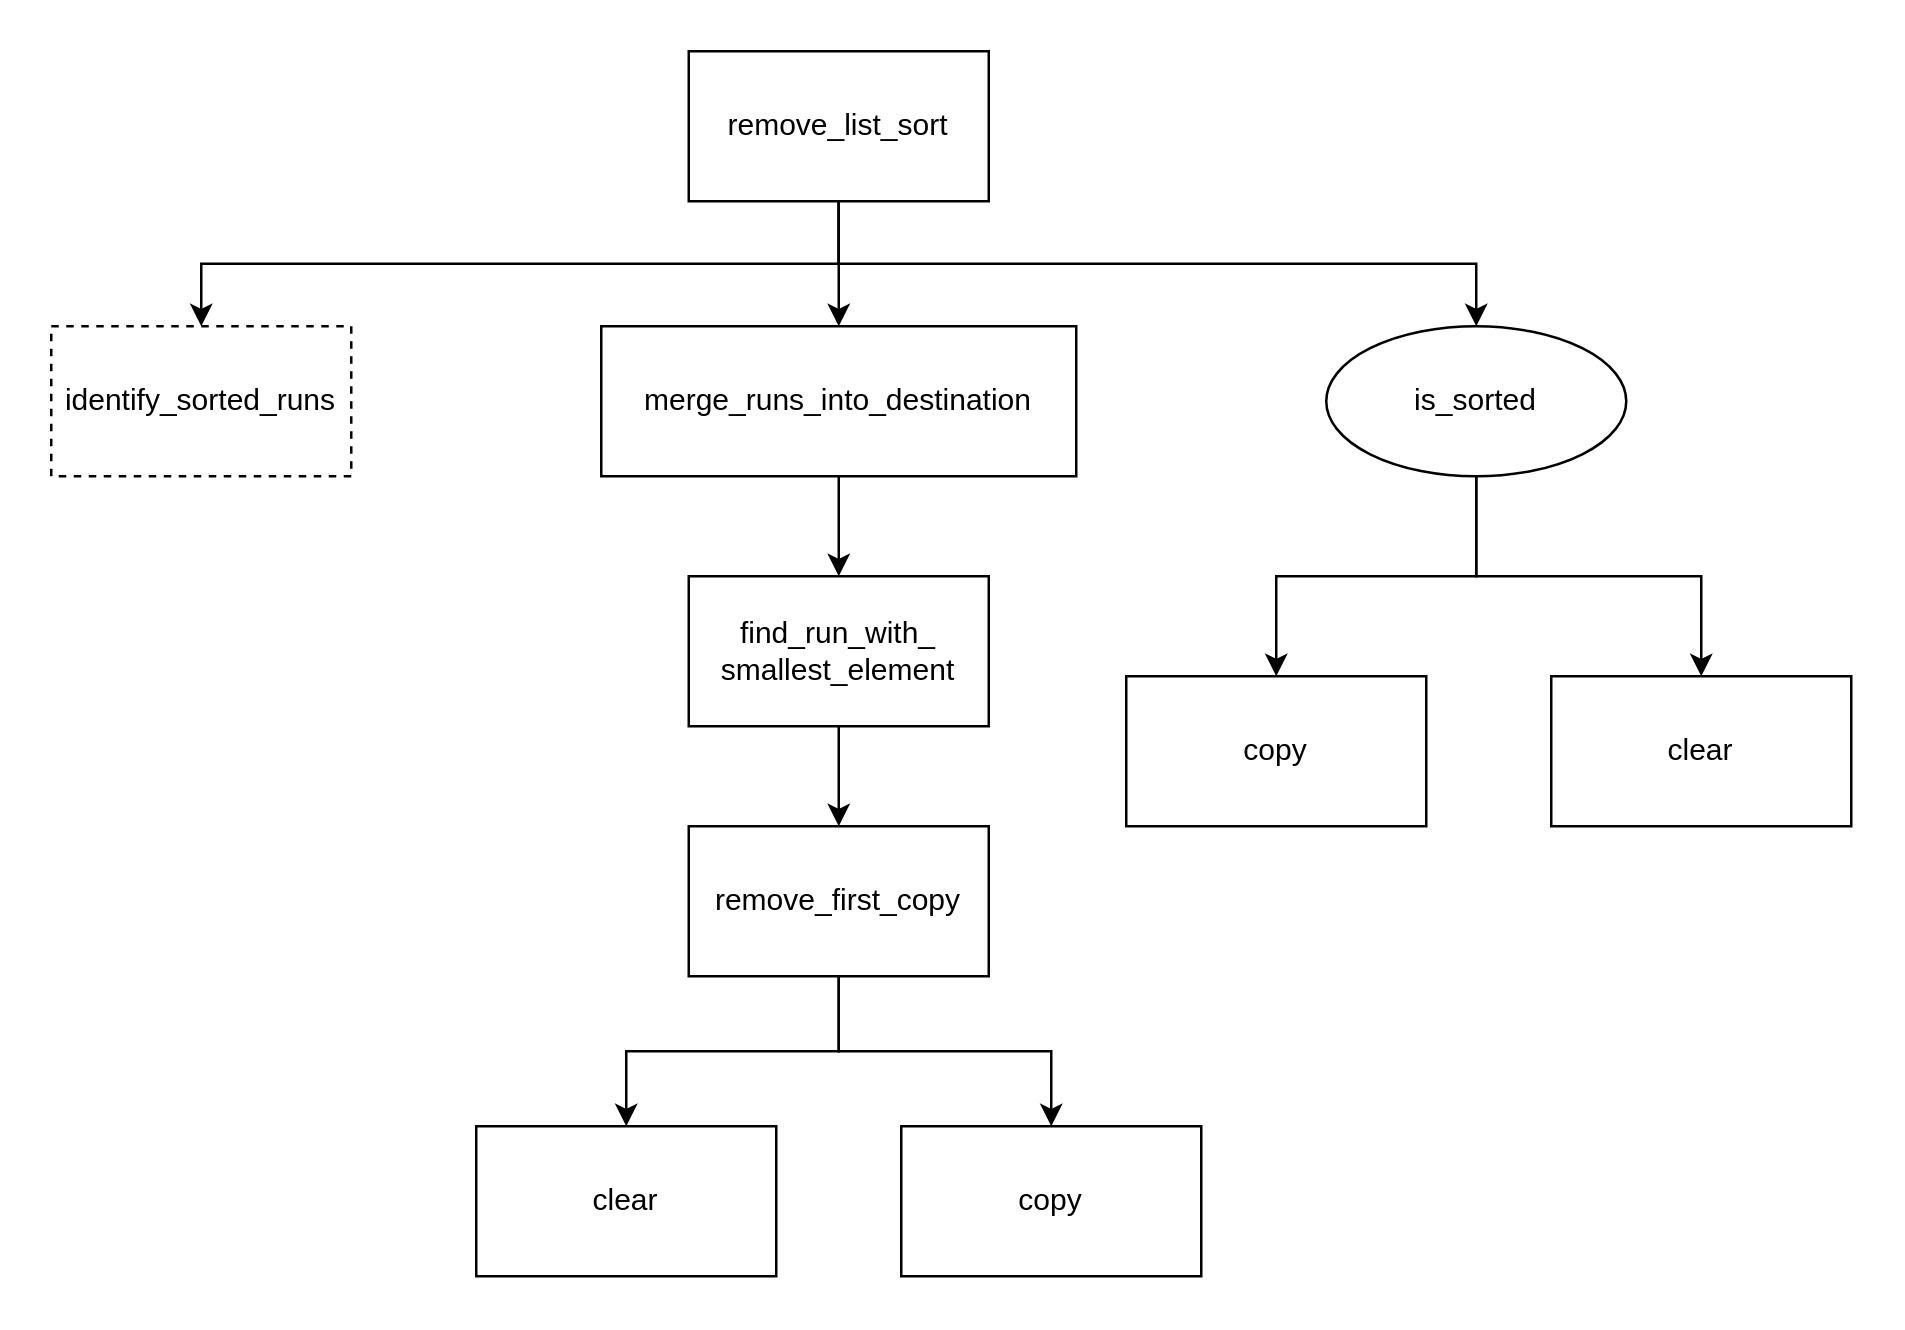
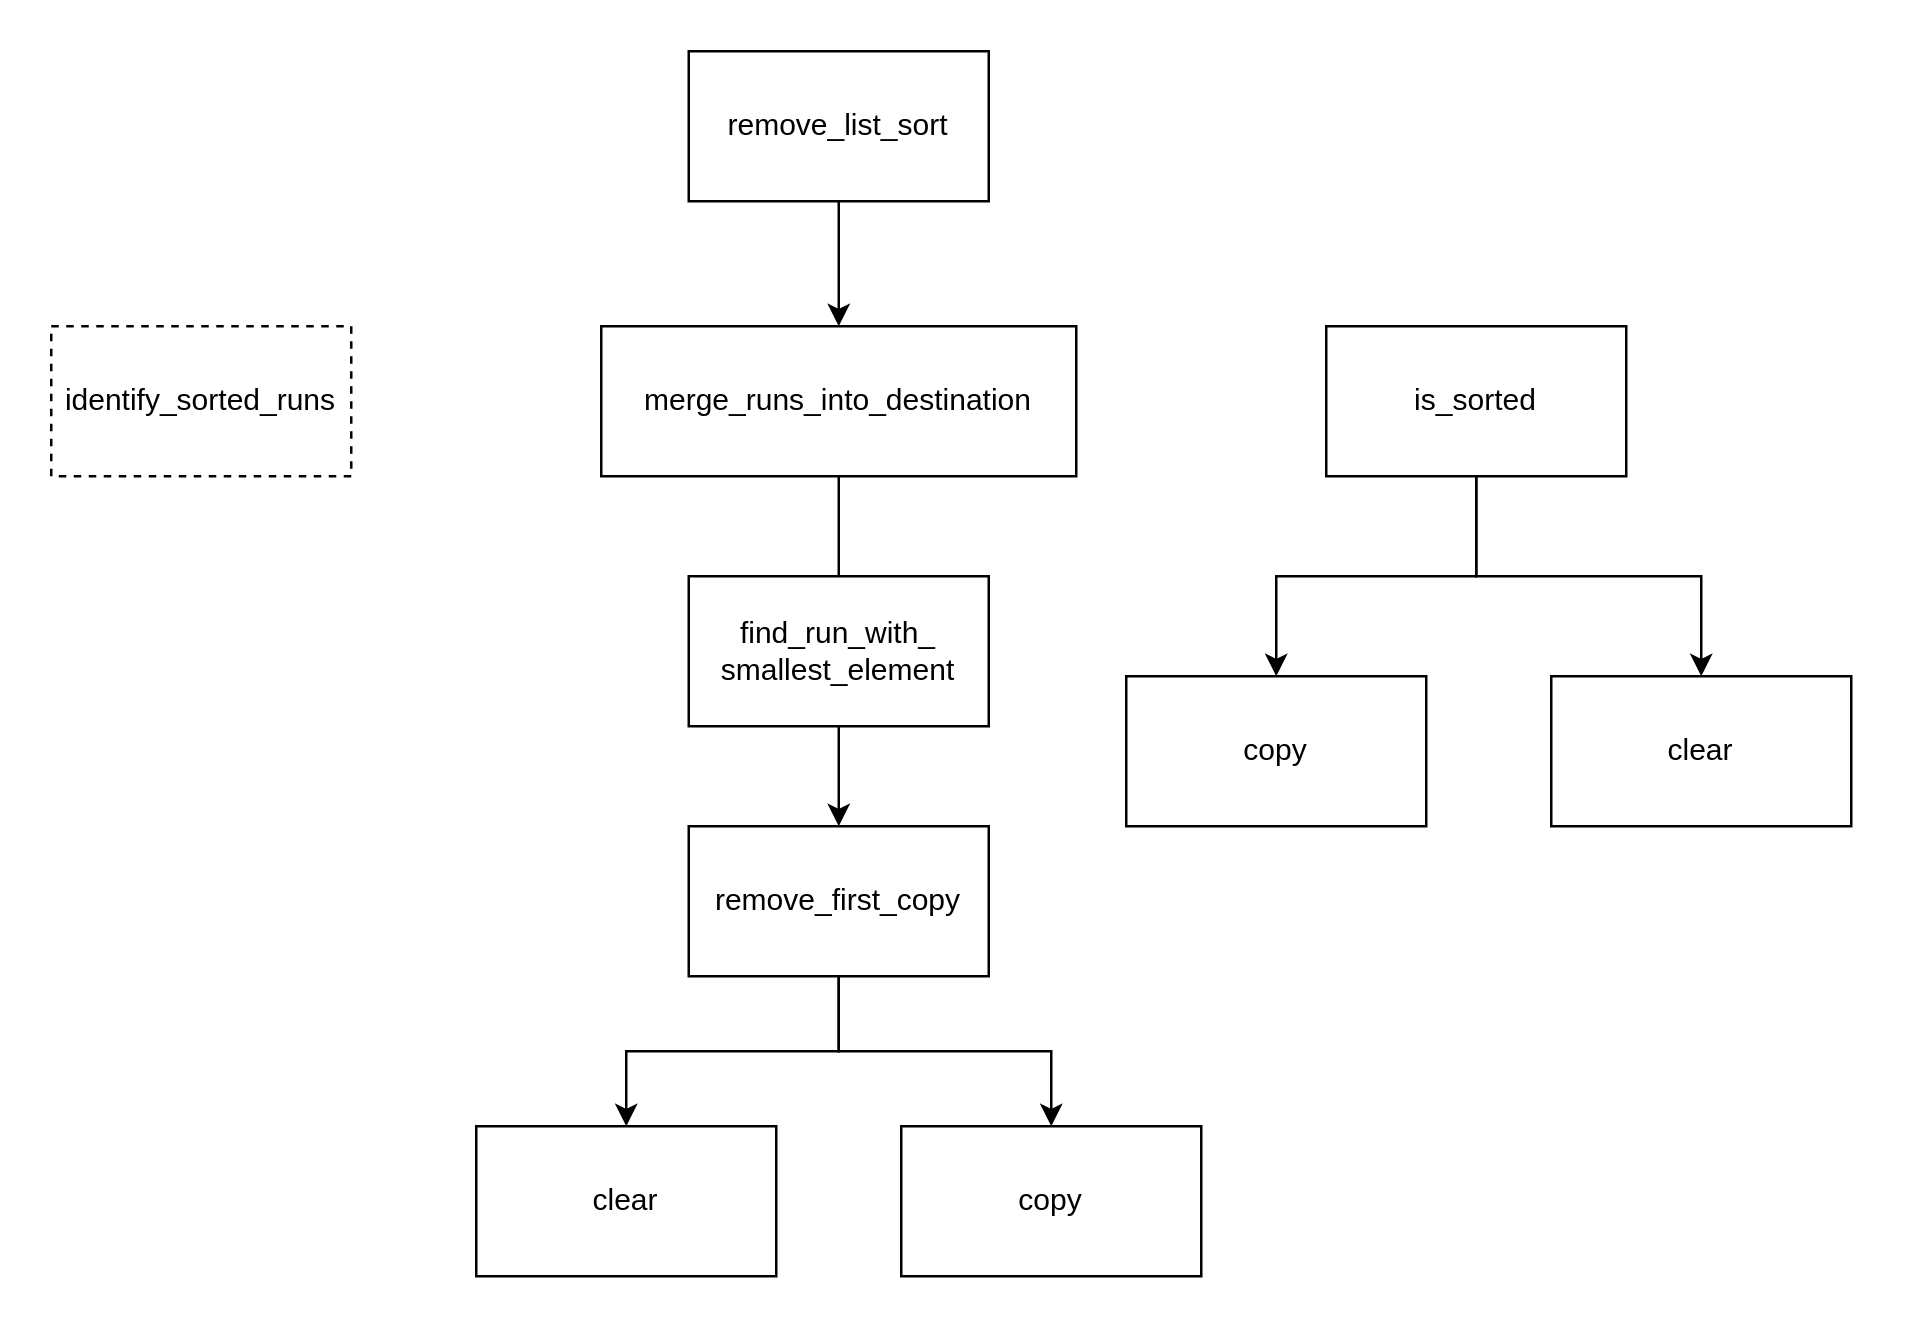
(494, 264) -> none
(1182, 264) -> none
(1476, 401) -> (1476, 401)
(839, 558) -> (839, 565)
